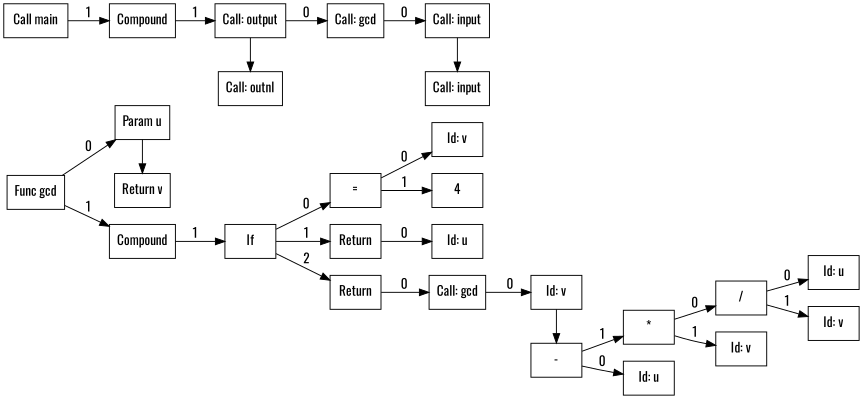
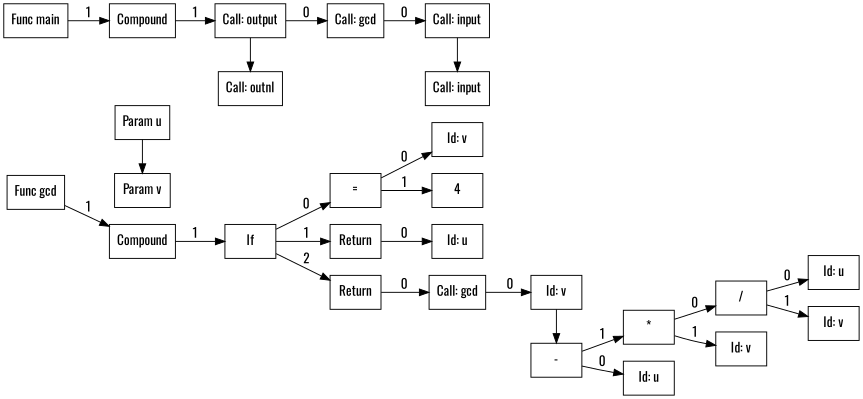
(36, 21) -> (36, 21)
(85, 160) -> none
(142, 190) -> (142, 190)
